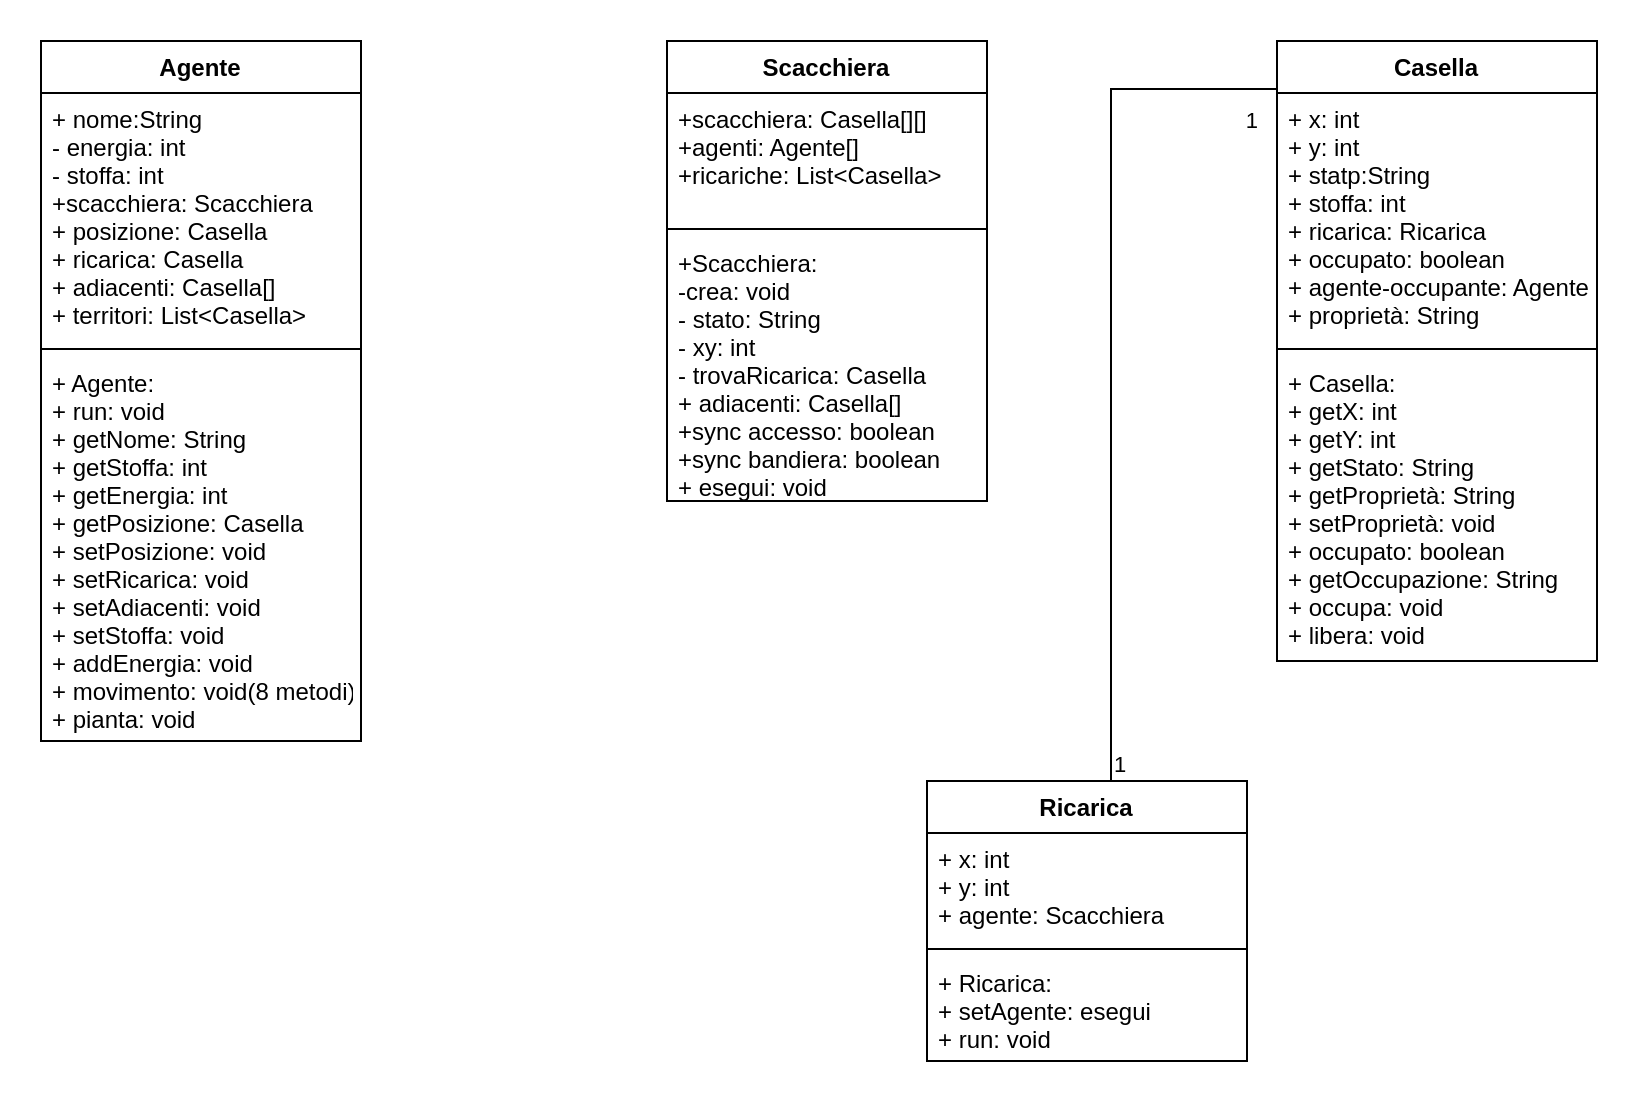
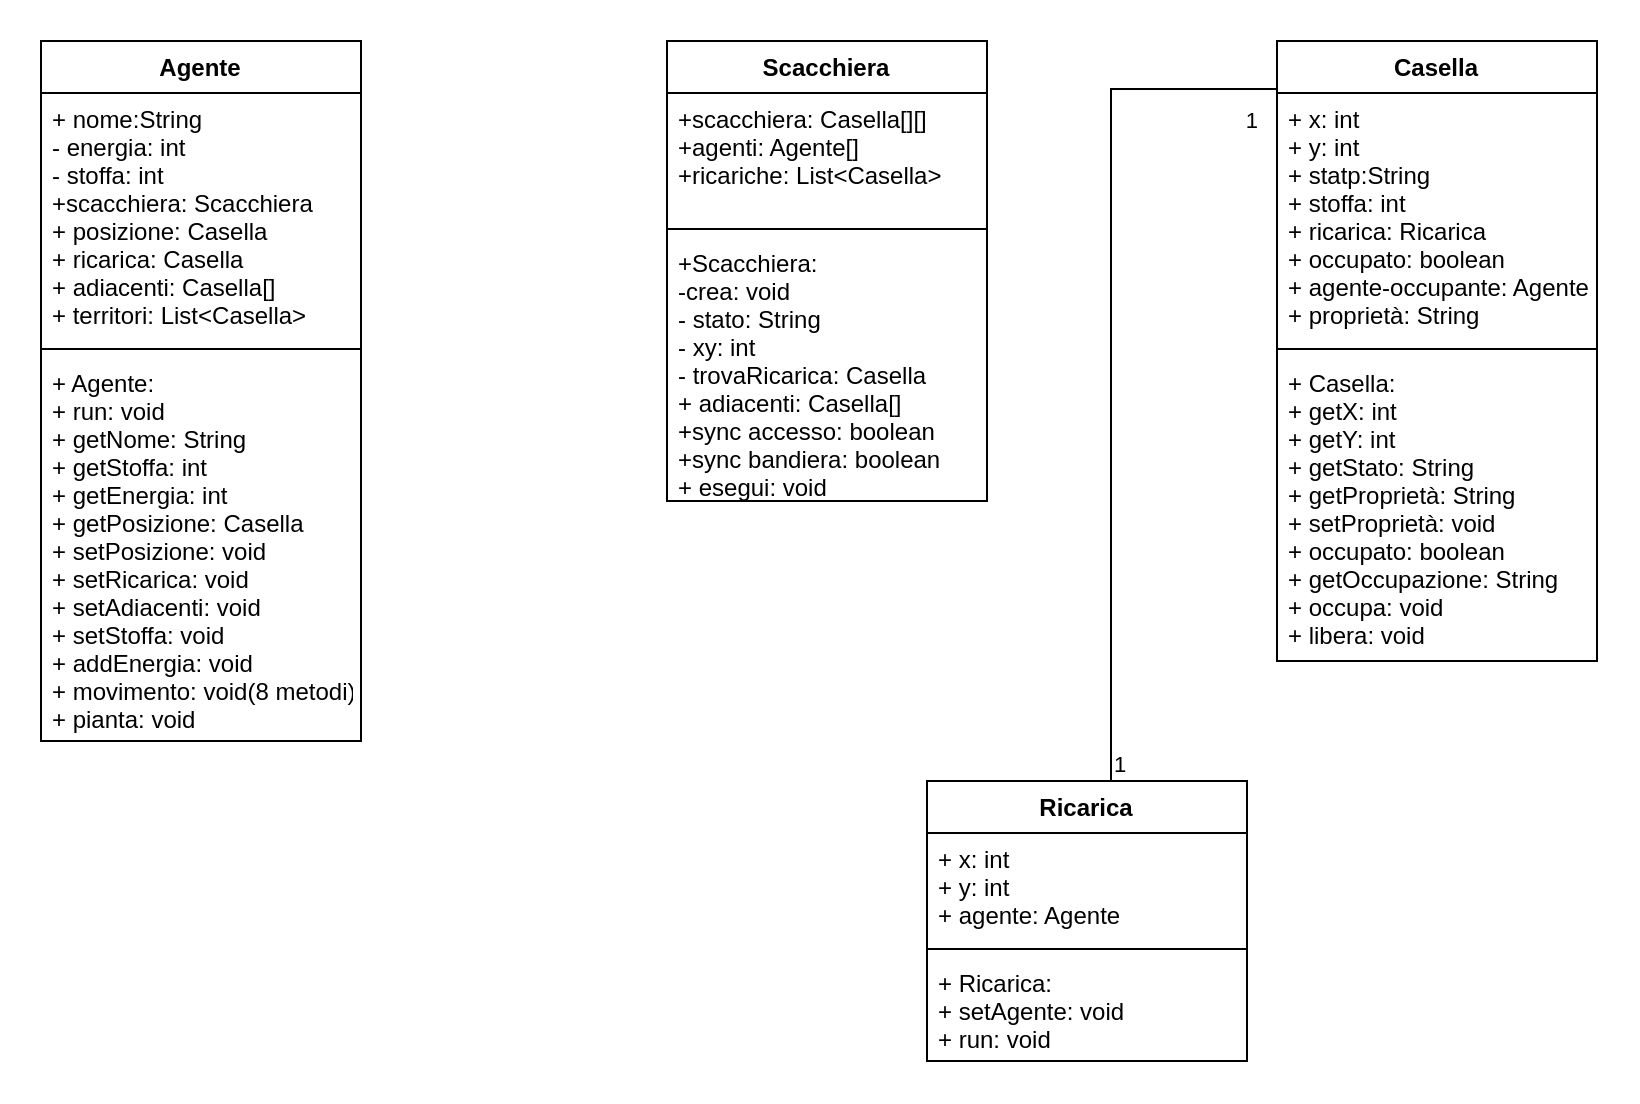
(979, 860) -> (979, 860)
(999, 984) -> (999, 984)
